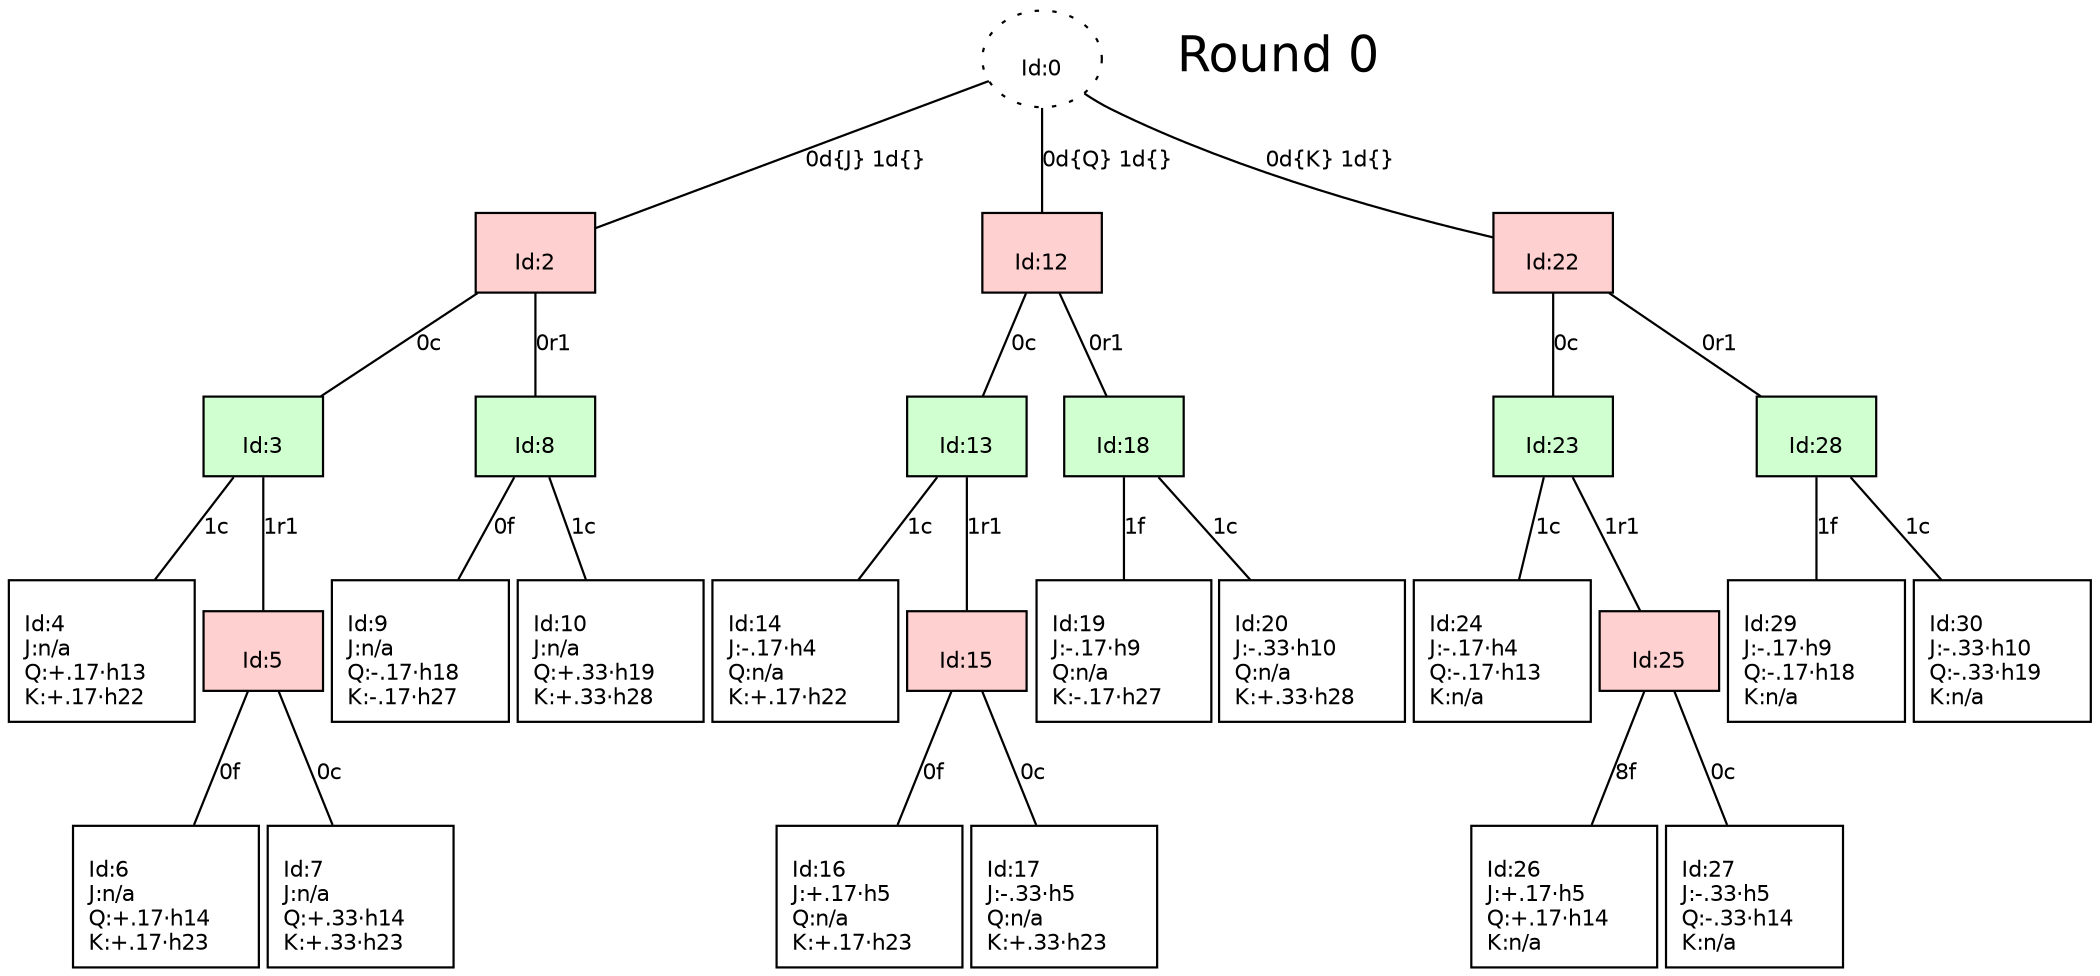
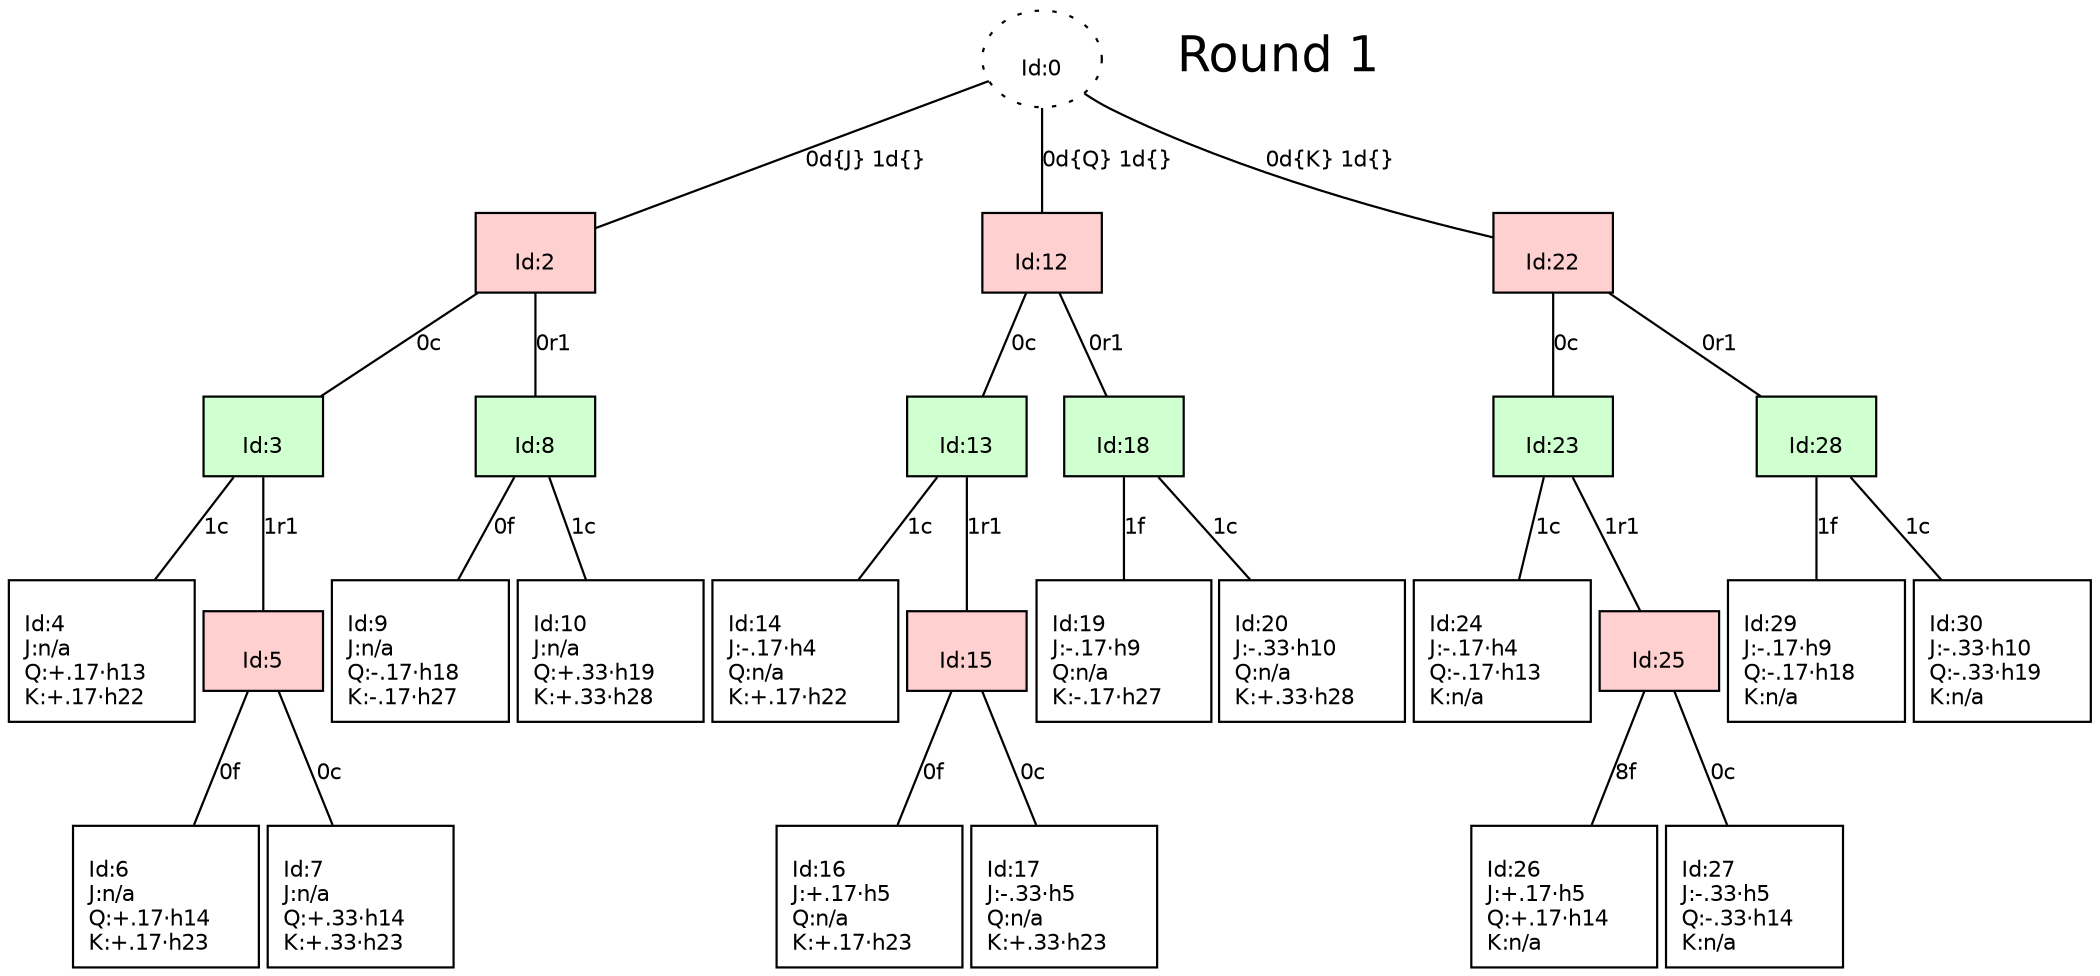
(1279, 59) -> (1279, 59)
